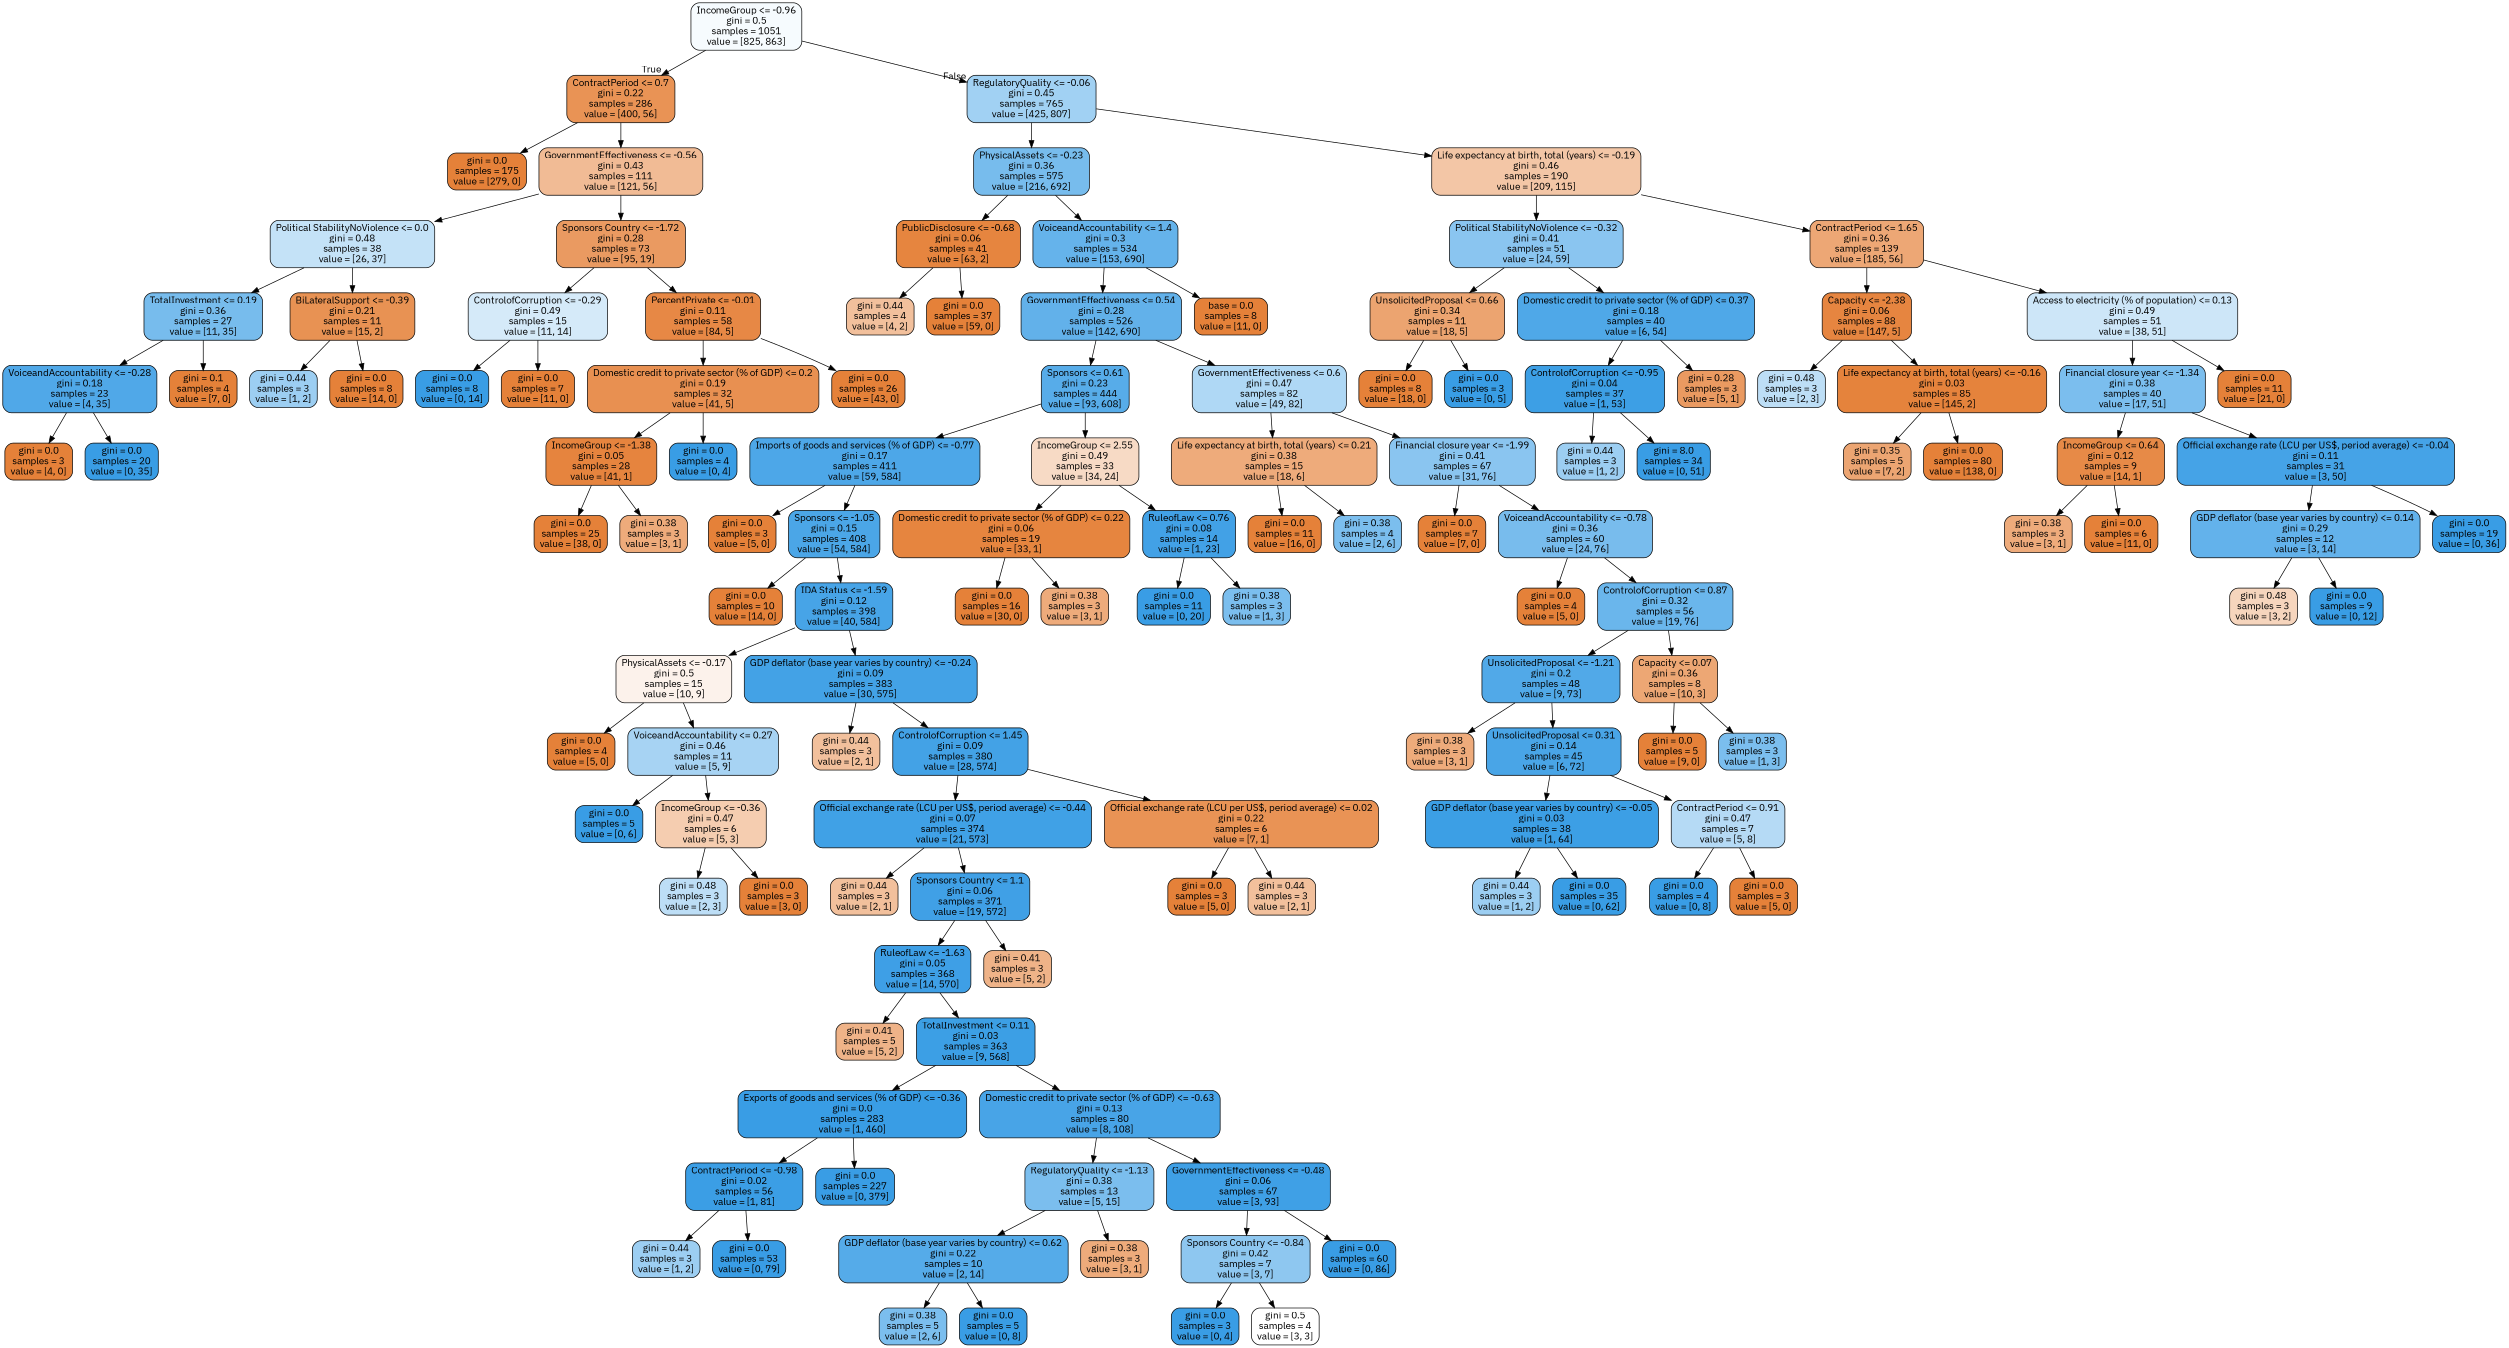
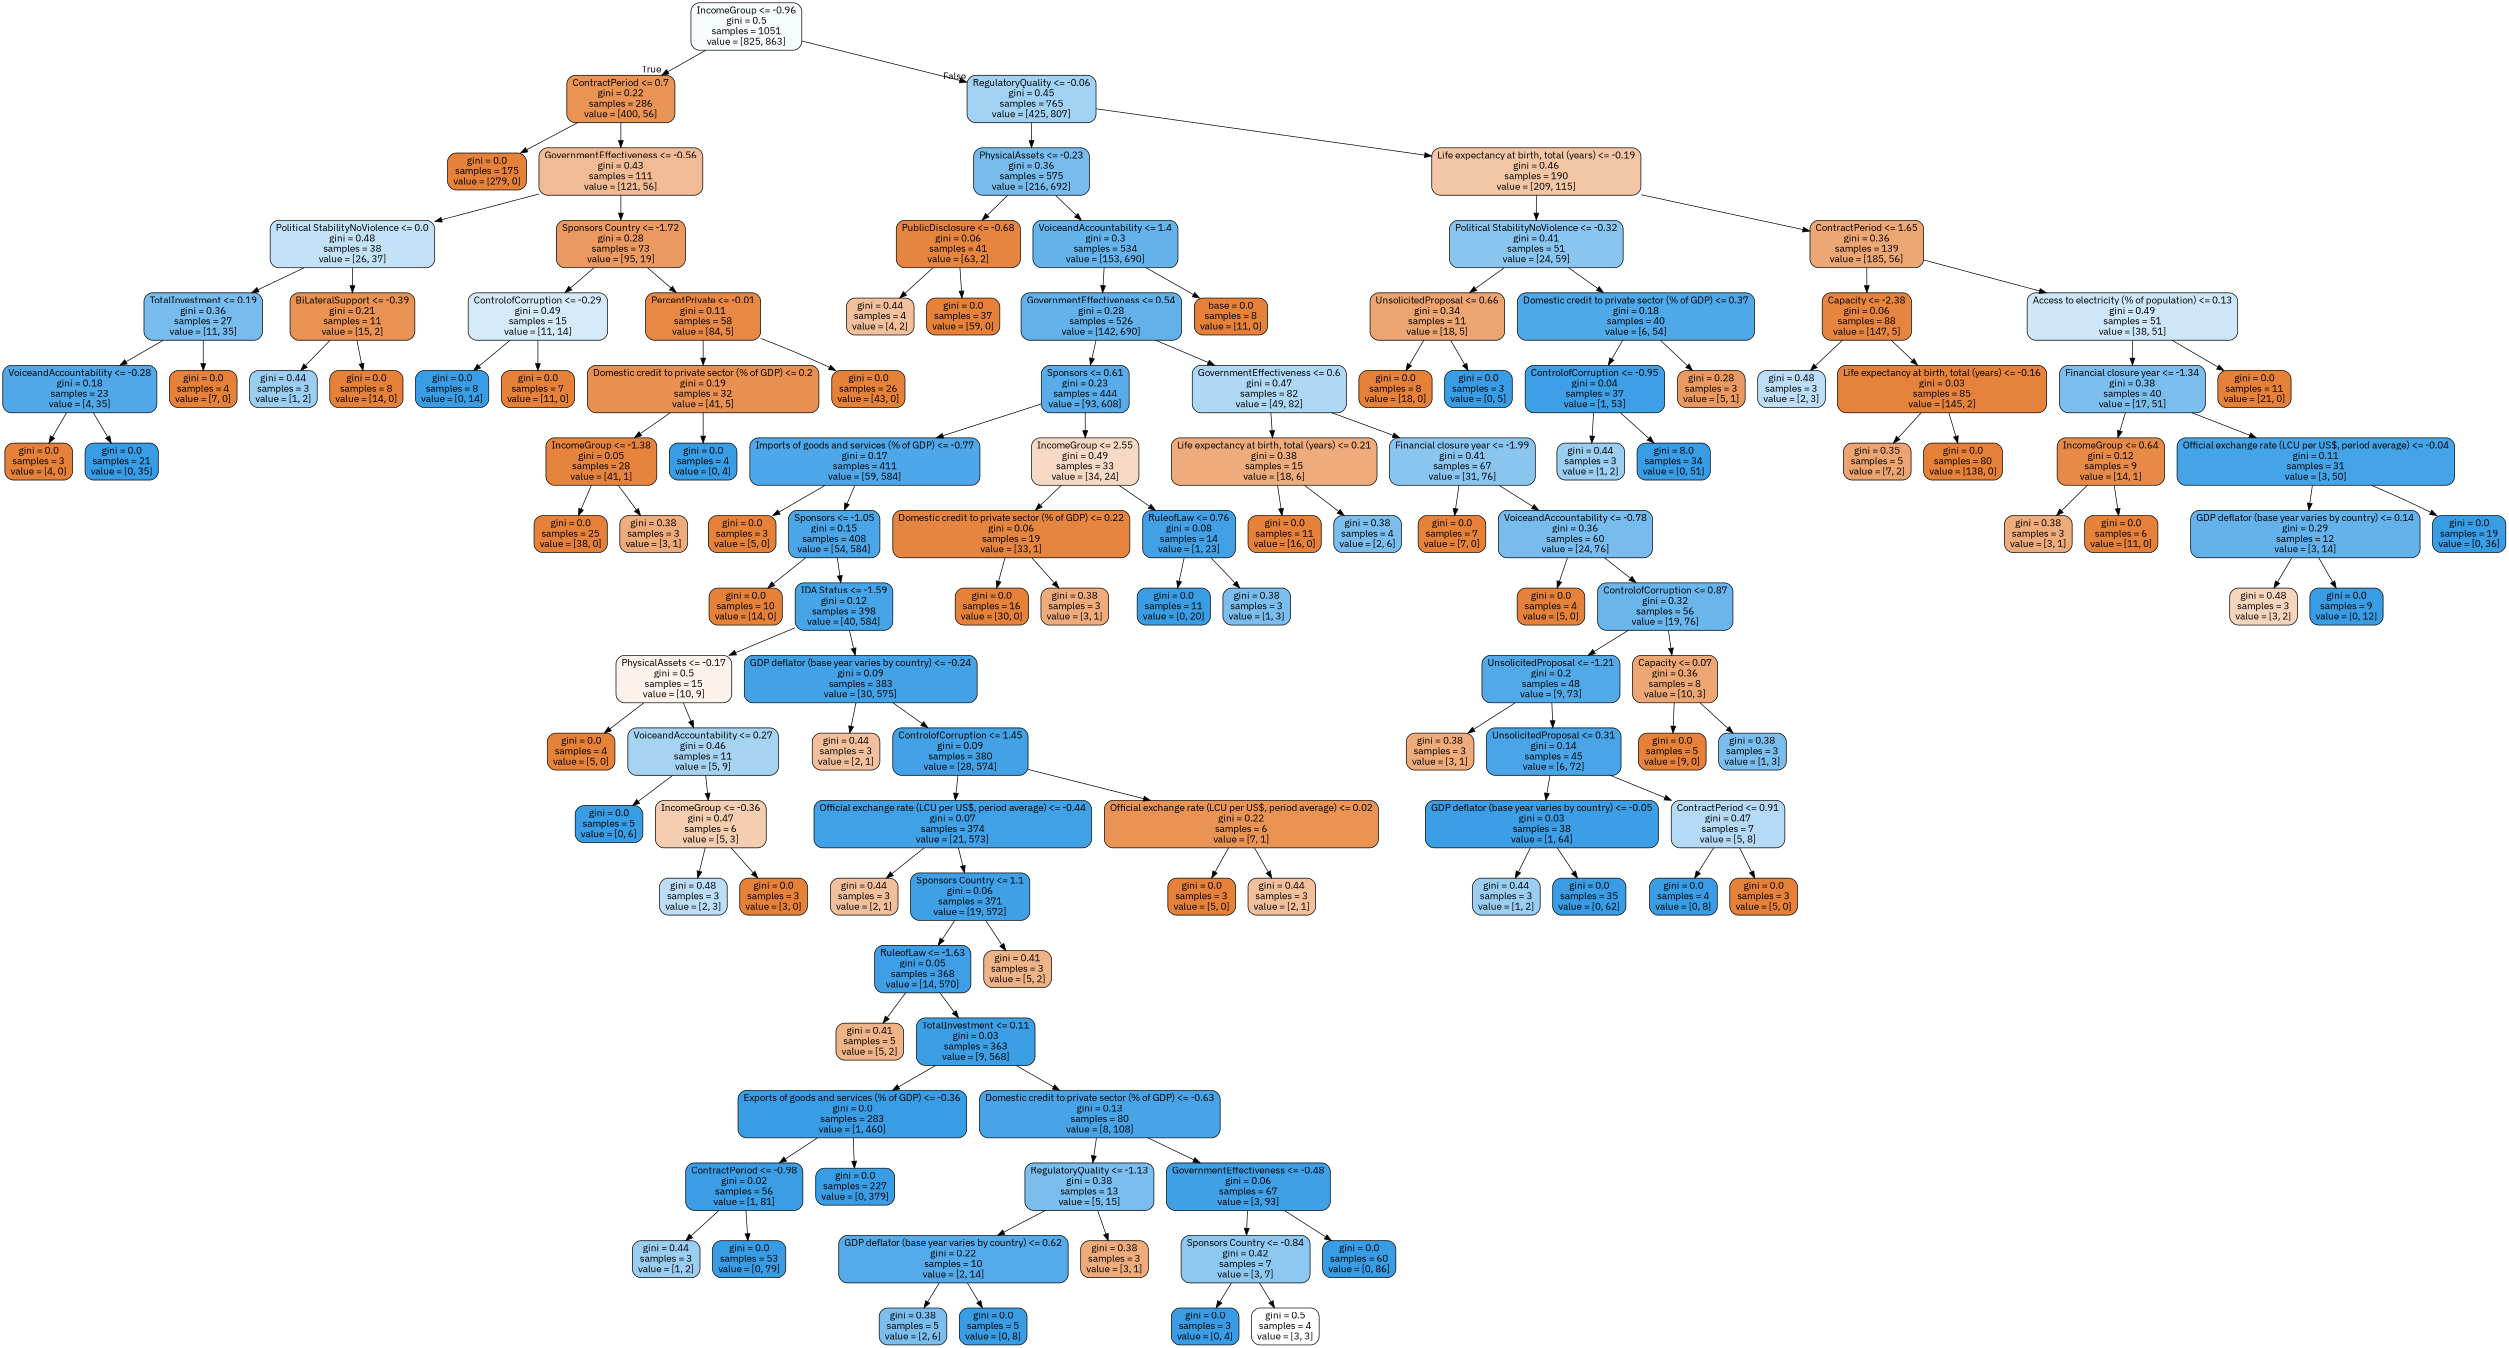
(203, 389) -> (203, 389)
(122, 462) -> (122, 462)
